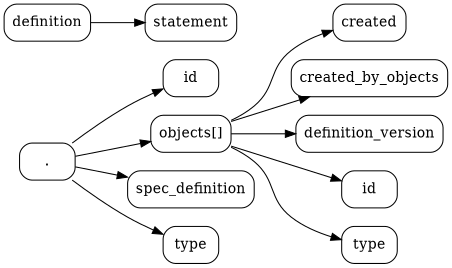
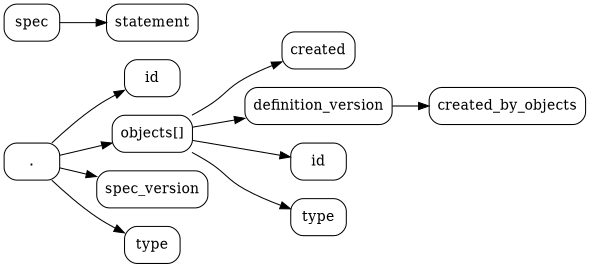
(47, 23) -> (32, 23)
(265, 111) -> (405, 106)
(191, 189) -> (152, 189)
